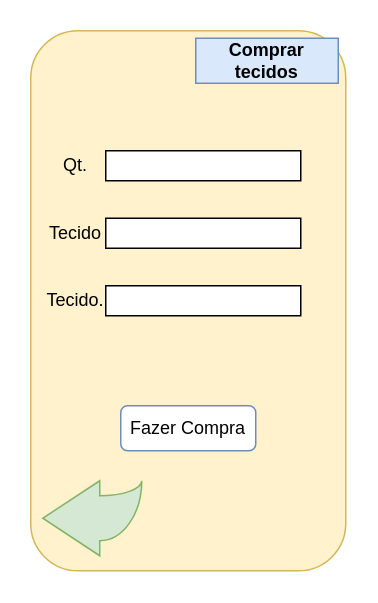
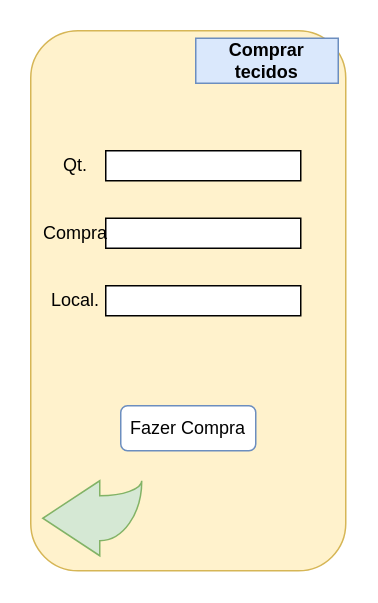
(76, 233) -> (76, 233)
(76, 301) -> (76, 301)
